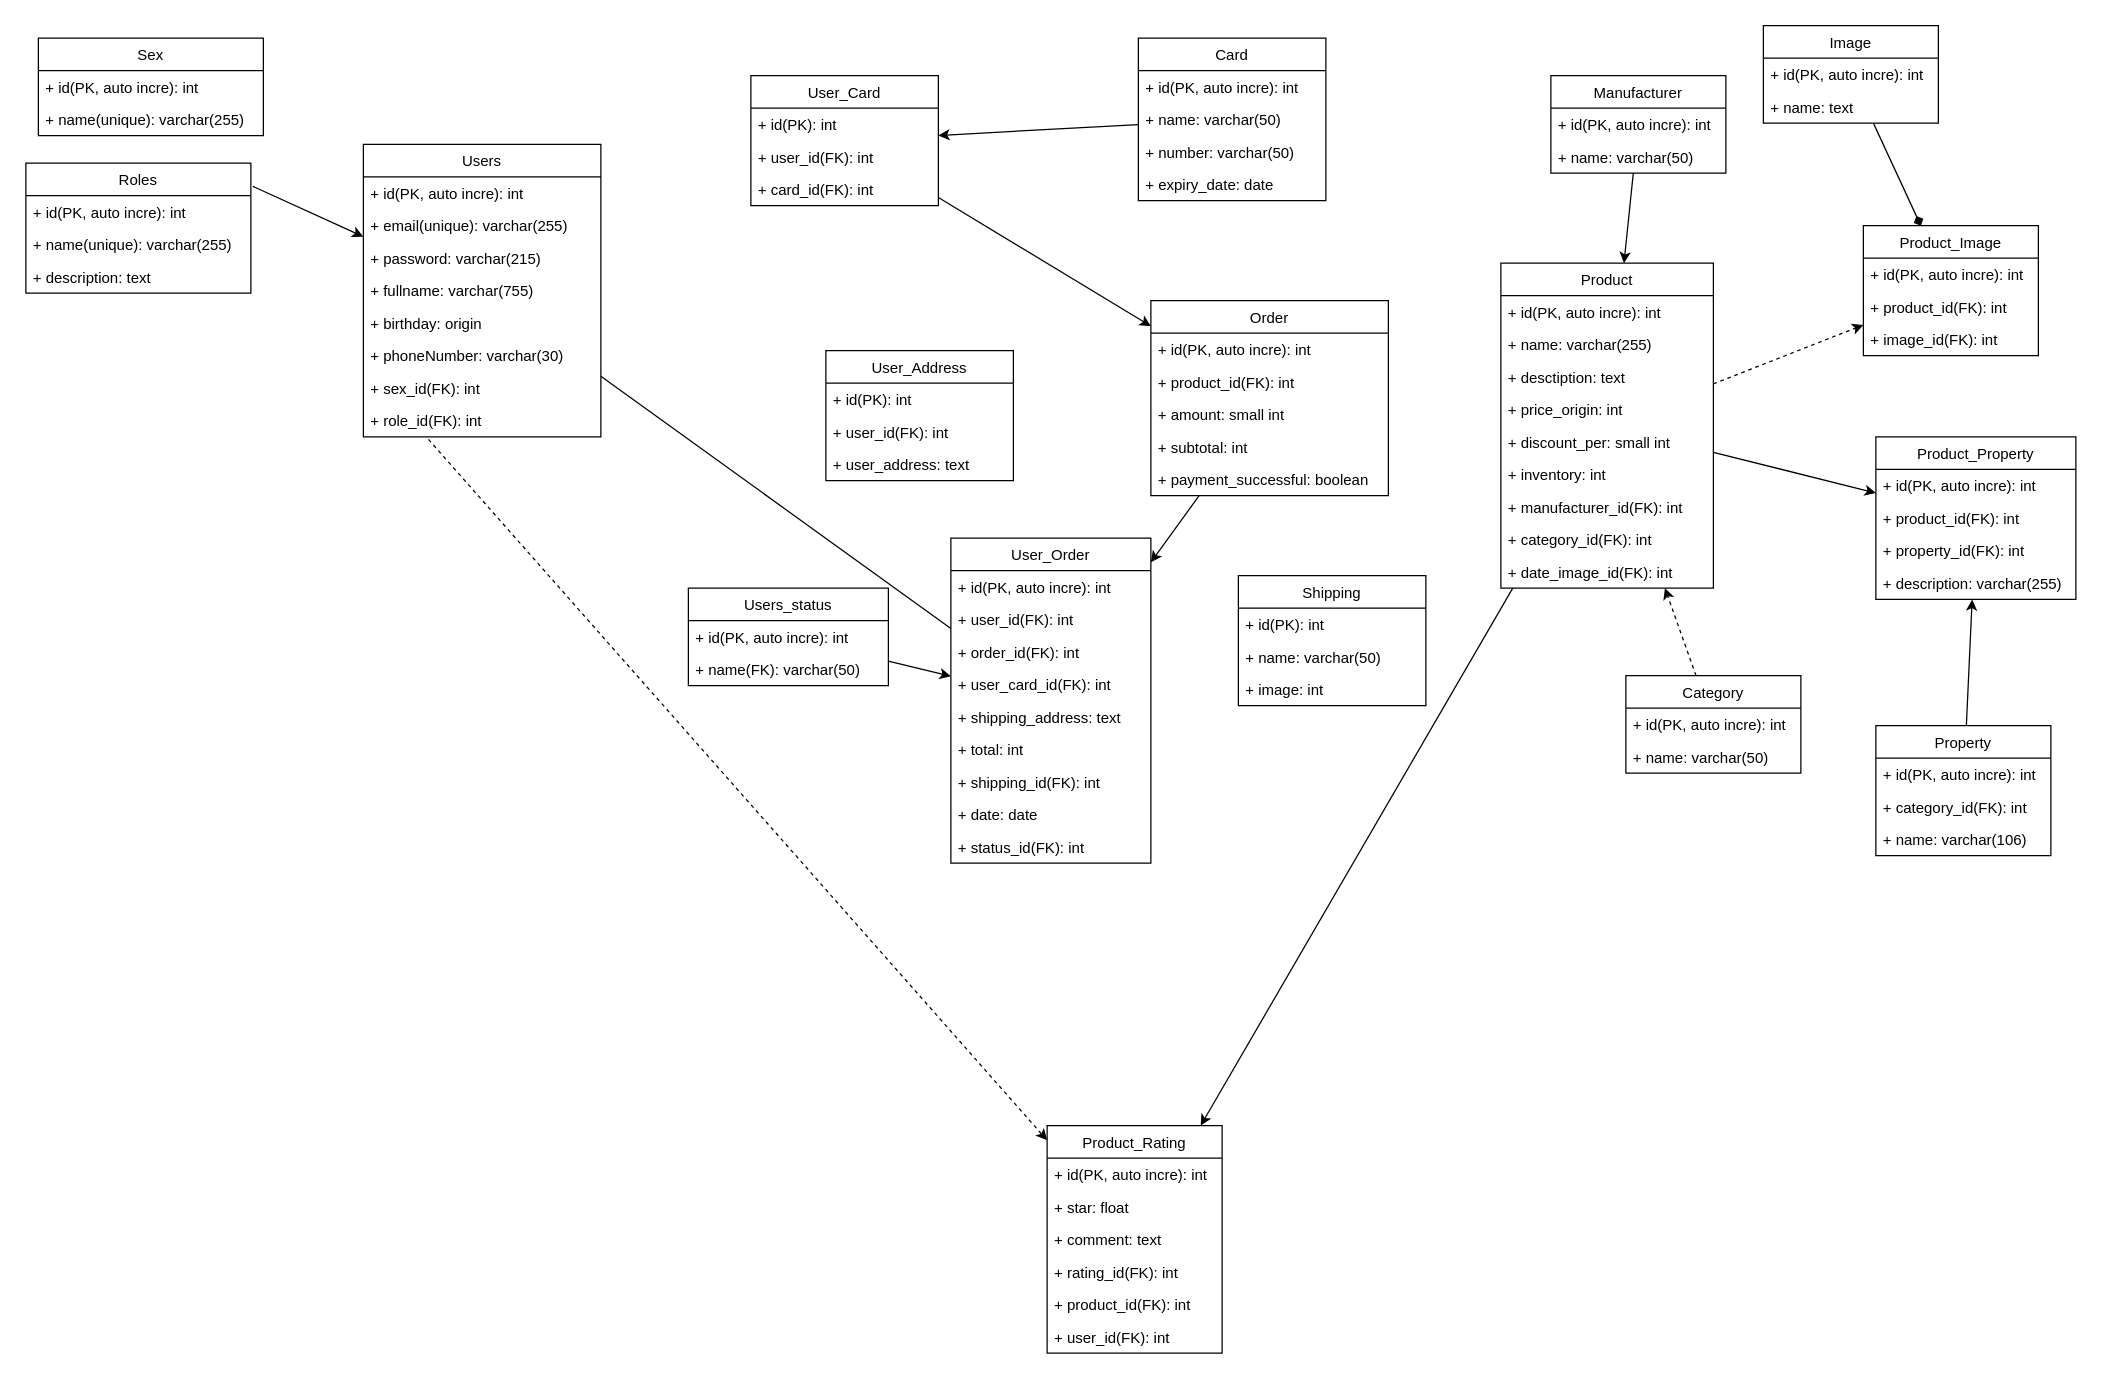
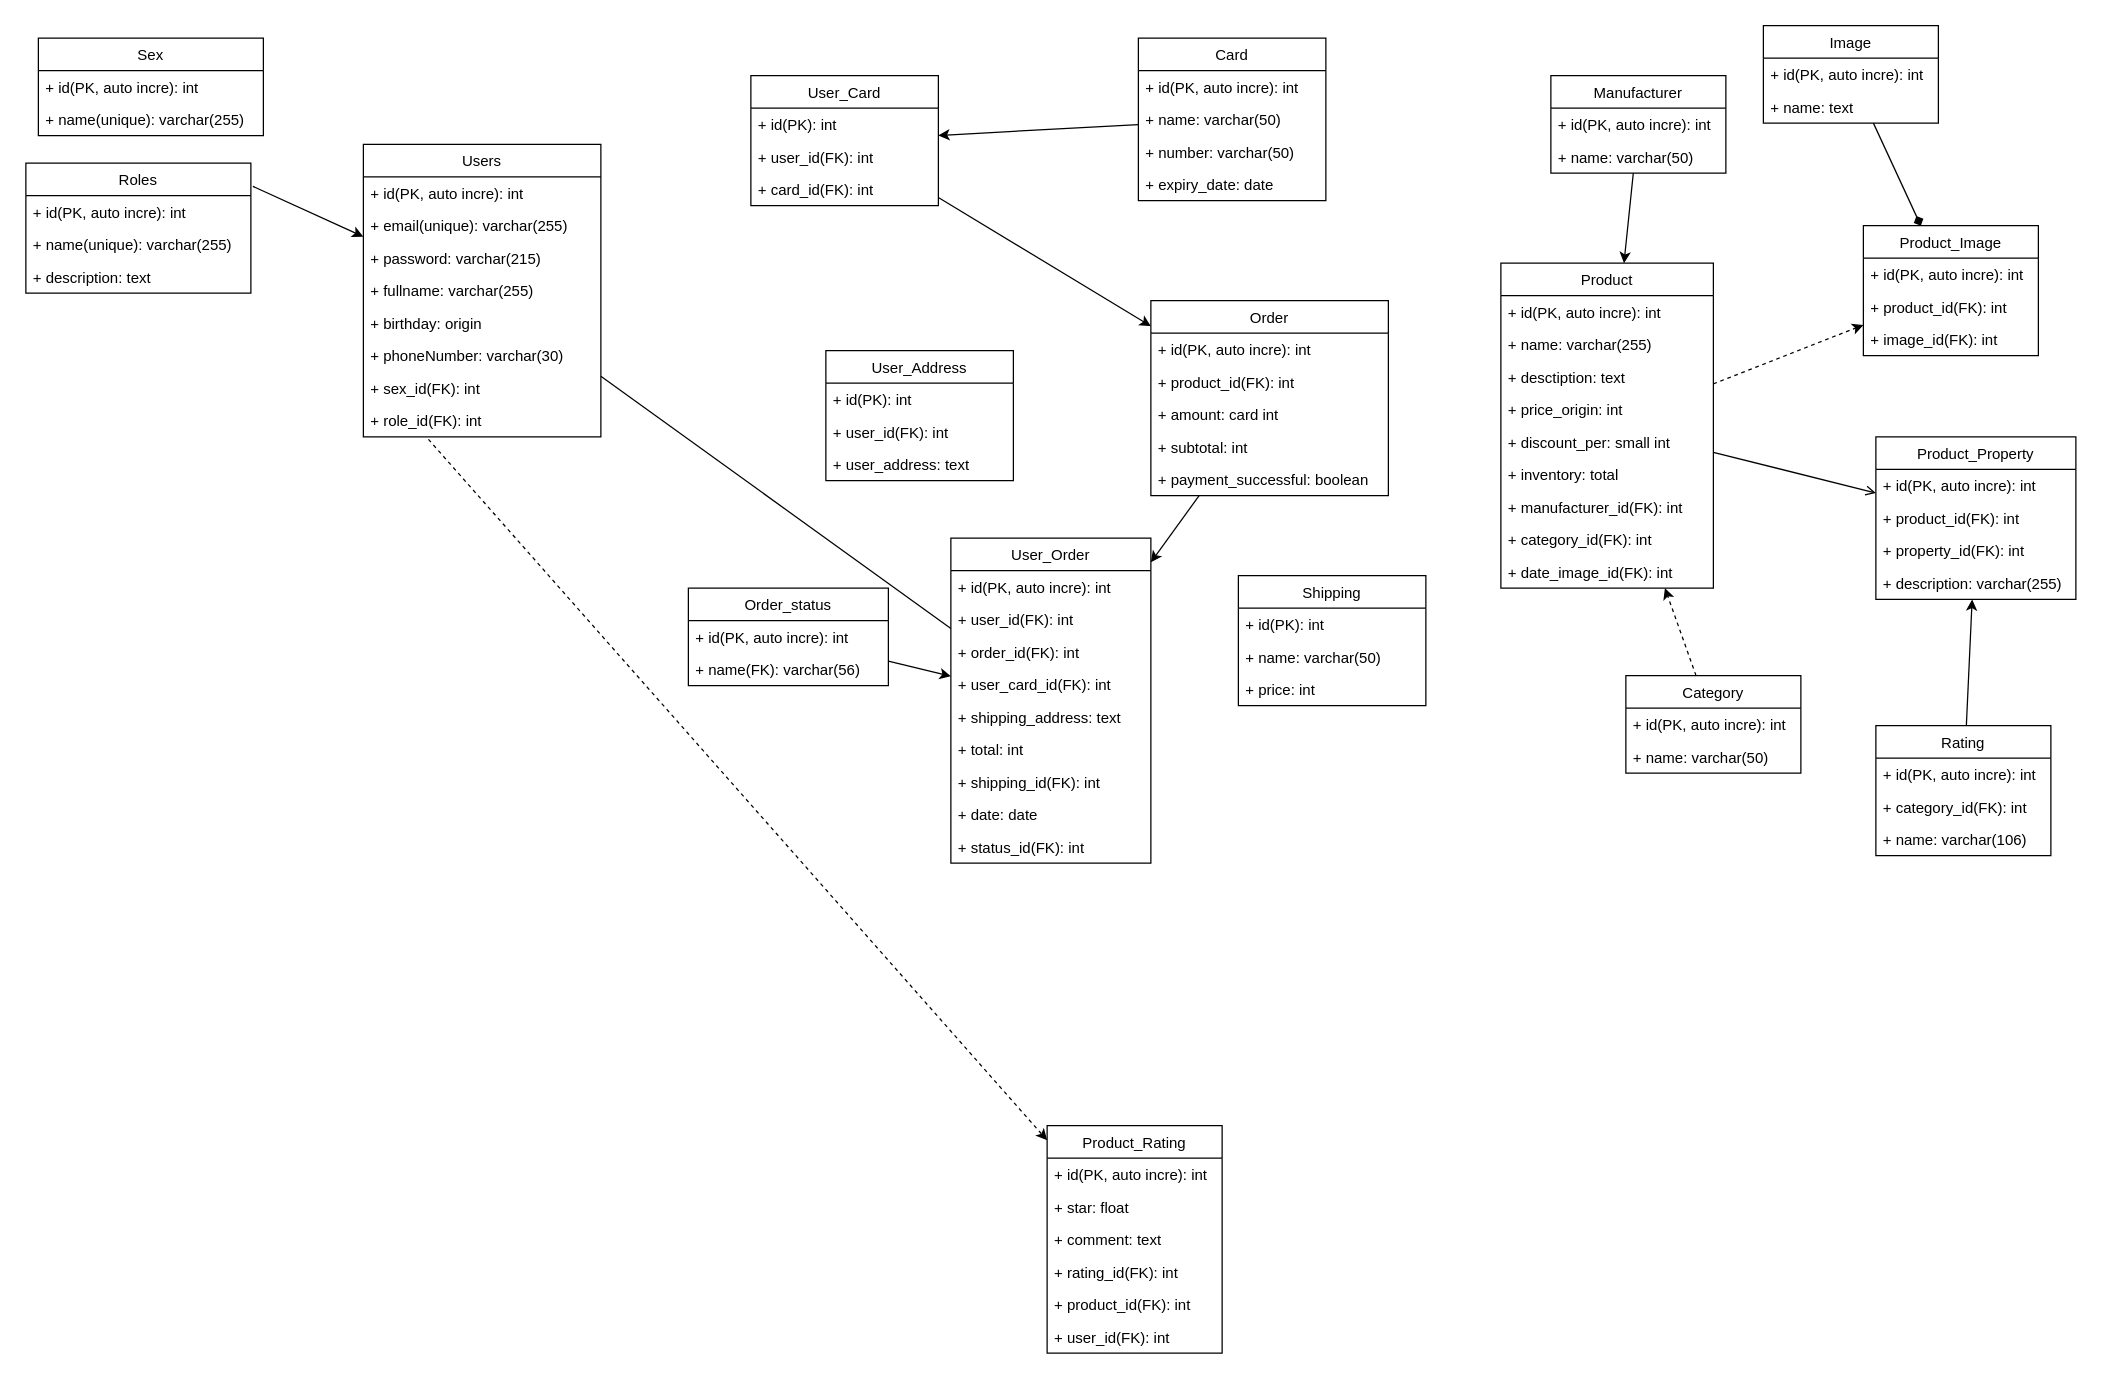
(461, 291) -> (461, 291)
(1224, 415) -> (1223, 415)
(1565, 475) -> (1573, 475)
(1866, 491) -> (1868, 491)
(788, 605) -> (788, 605)
(786, 670) -> (786, 670)
(1286, 690) -> (1286, 690)
(1963, 743) -> (1963, 743)
(1359, 853) -> none
